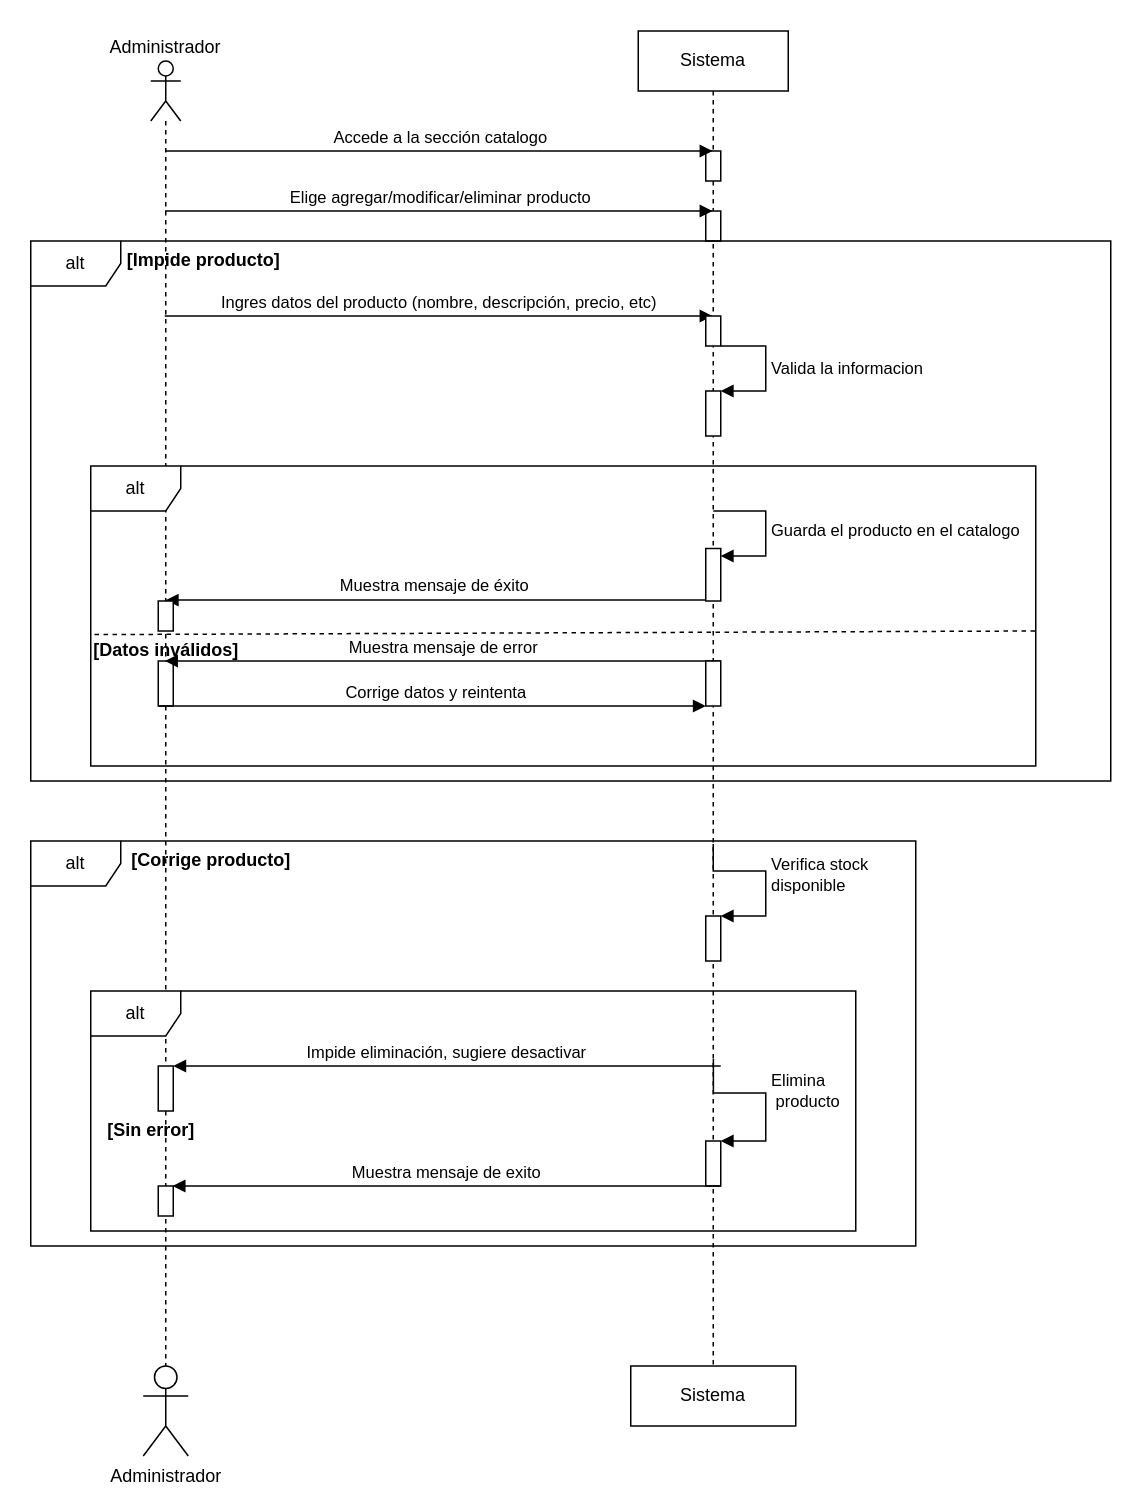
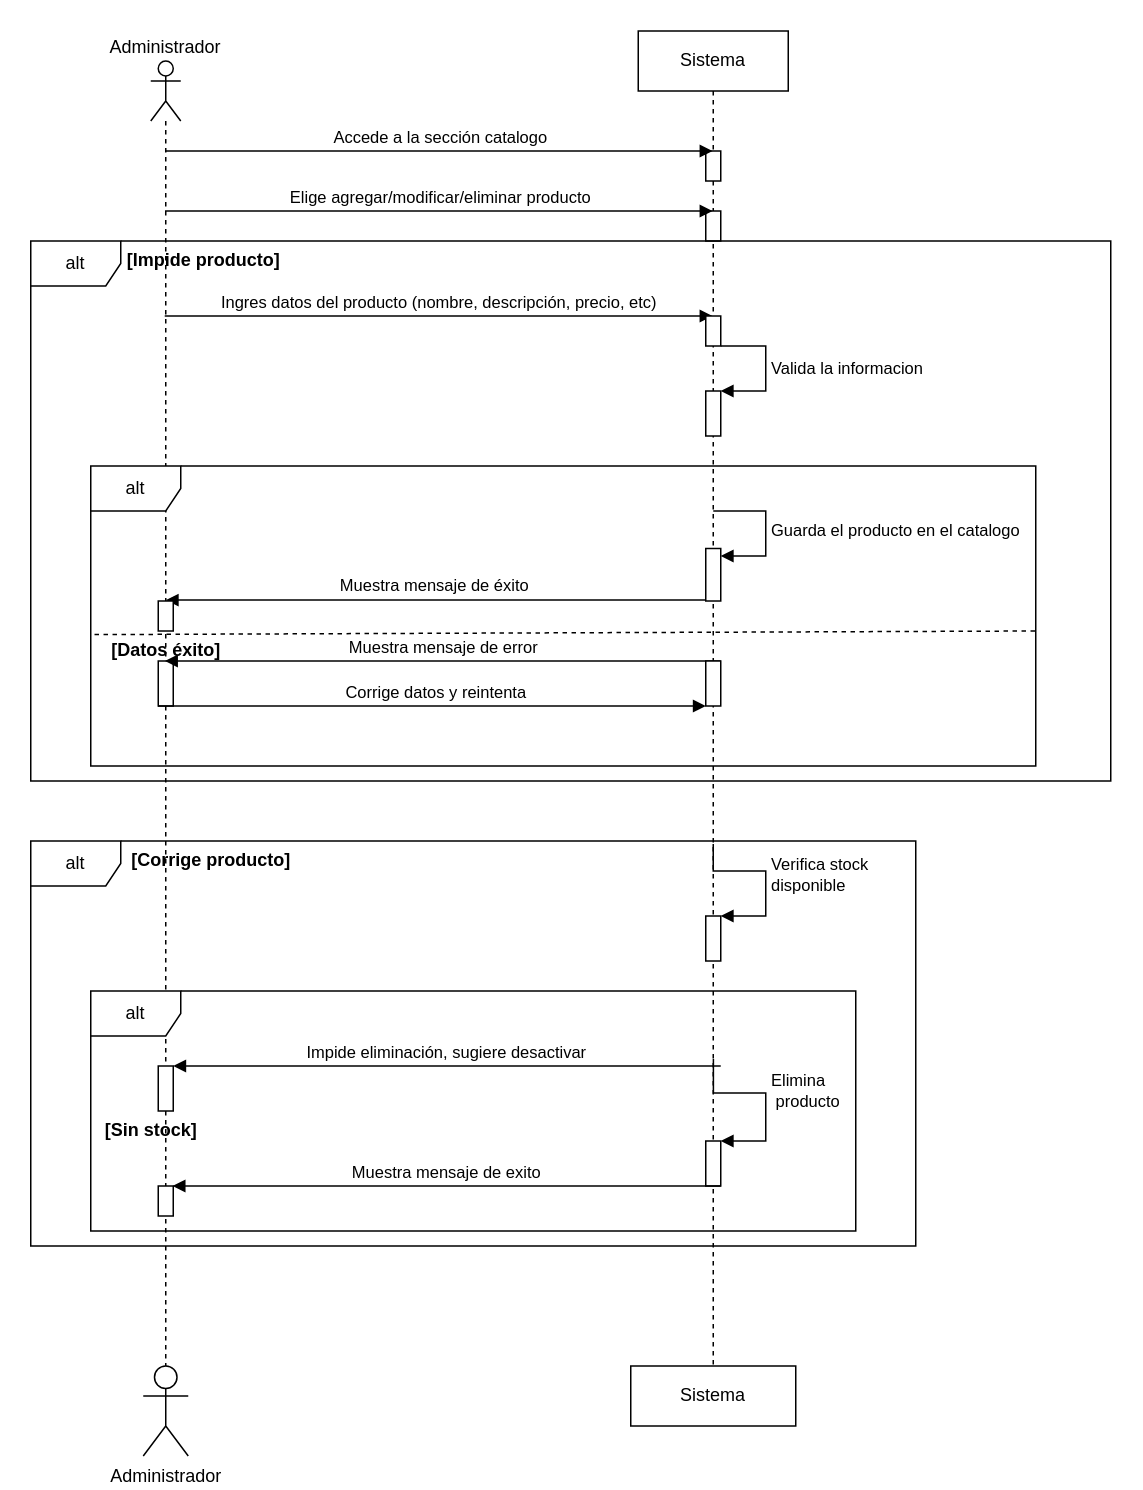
(167, 650) -> (167, 650)
(152, 1130) -> (152, 1130)
